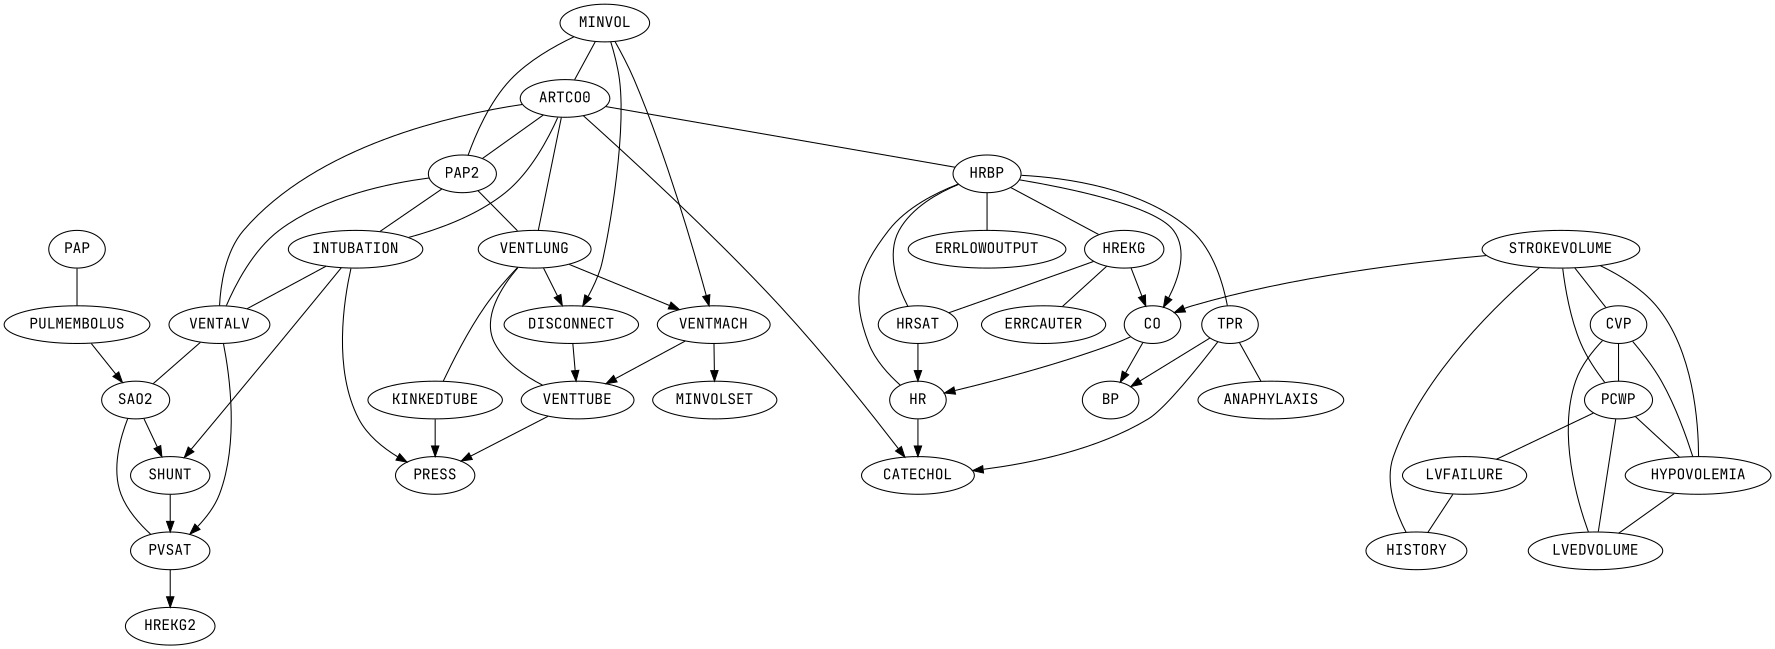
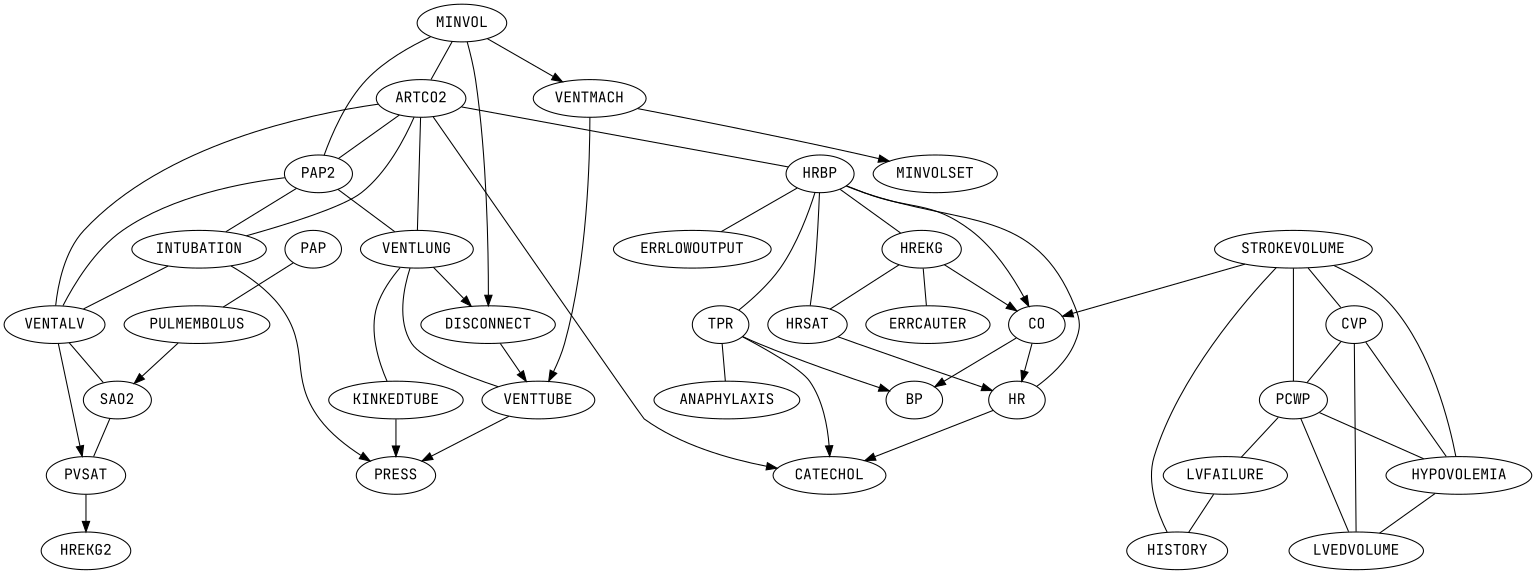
(565, 98) -> (421, 98)
(619, 285) -> none
(170, 475) -> none
